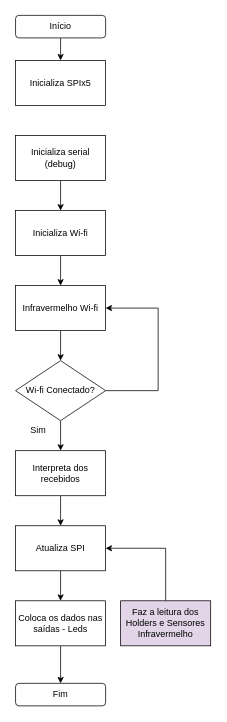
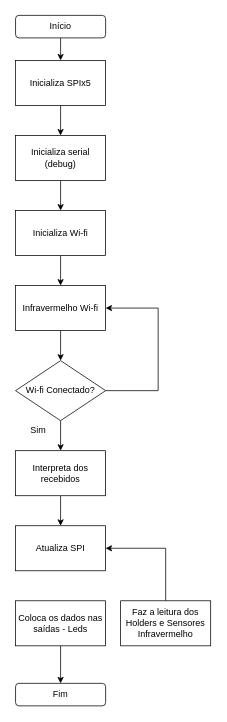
none -> (60, 117)
(60, 582) -> none
(165, 623) -> (165, 623)
